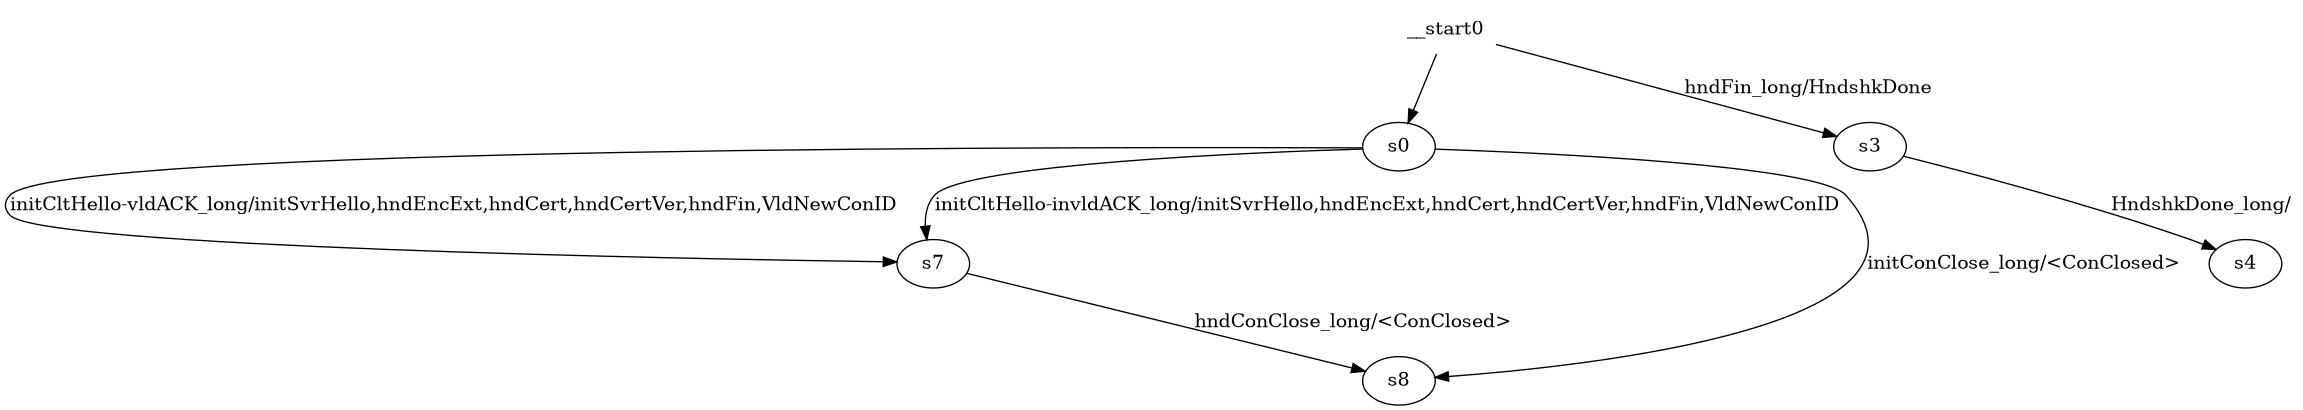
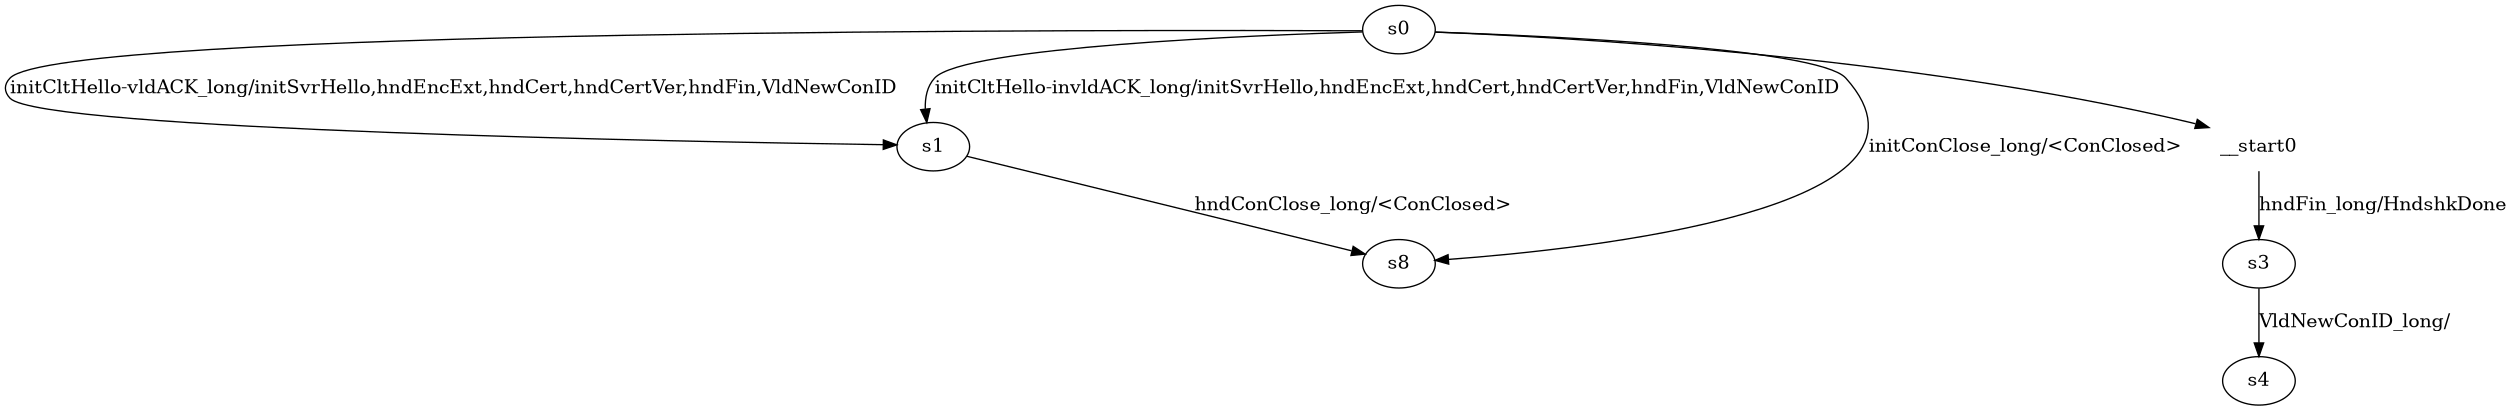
(1425, 82) -> (1837, 63)
(2204, 205) -> (2358, 322)
(933, 264) -> (933, 147)
